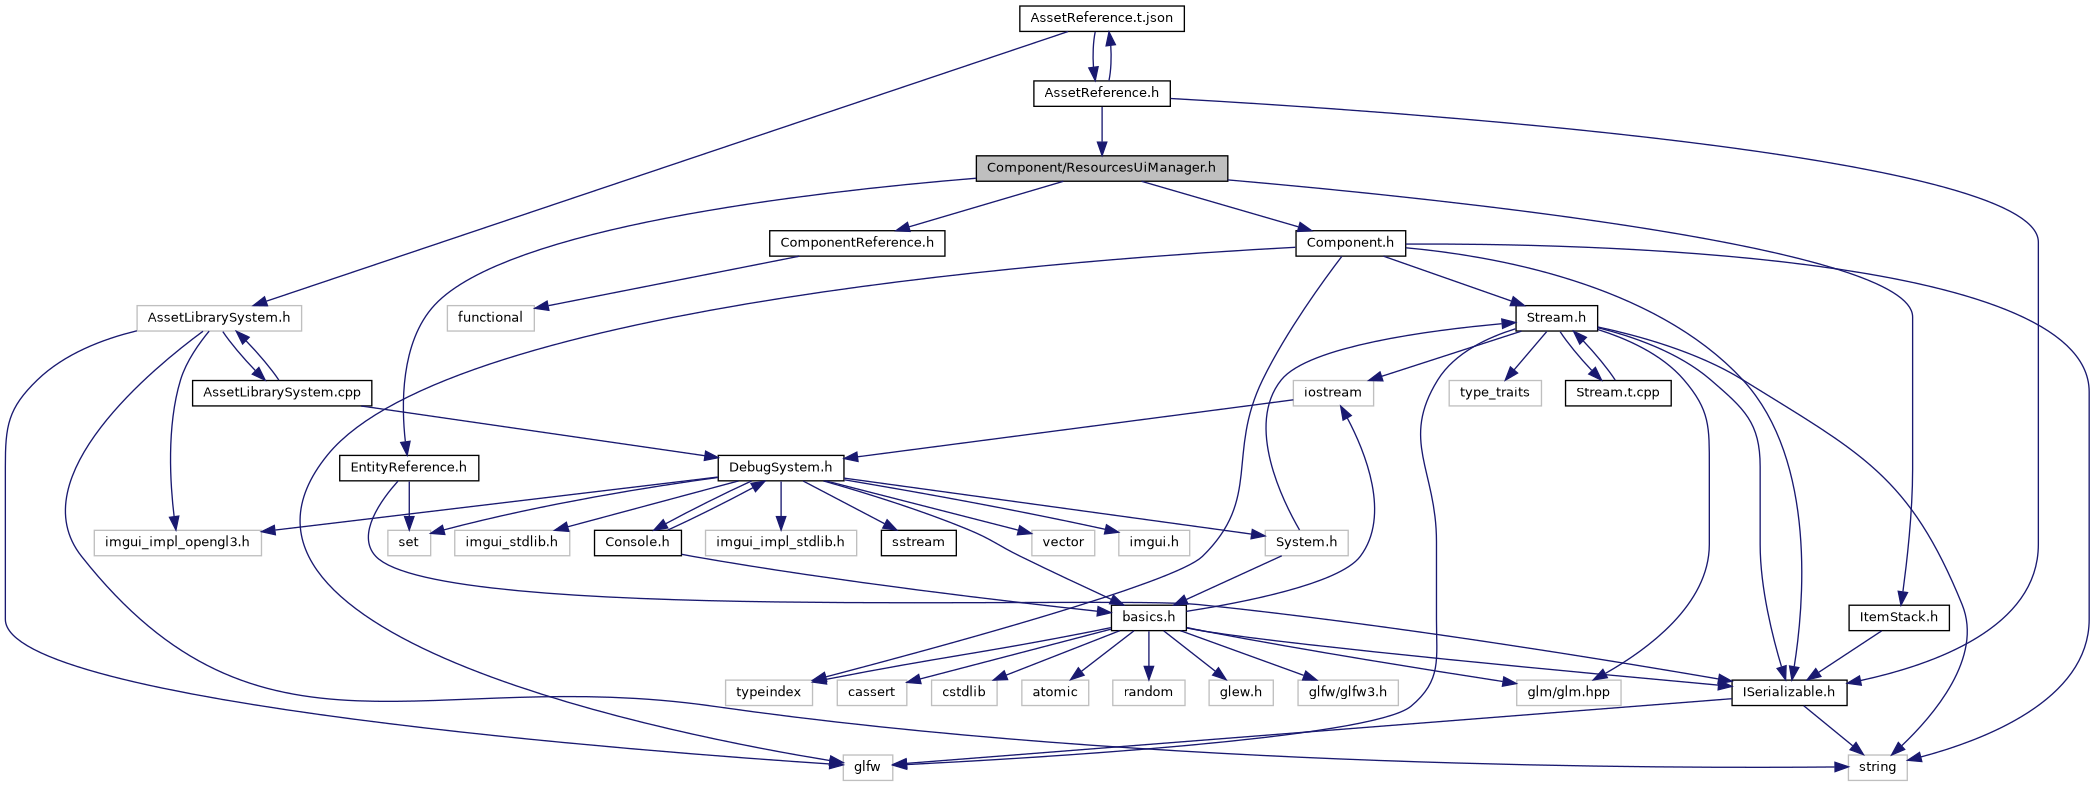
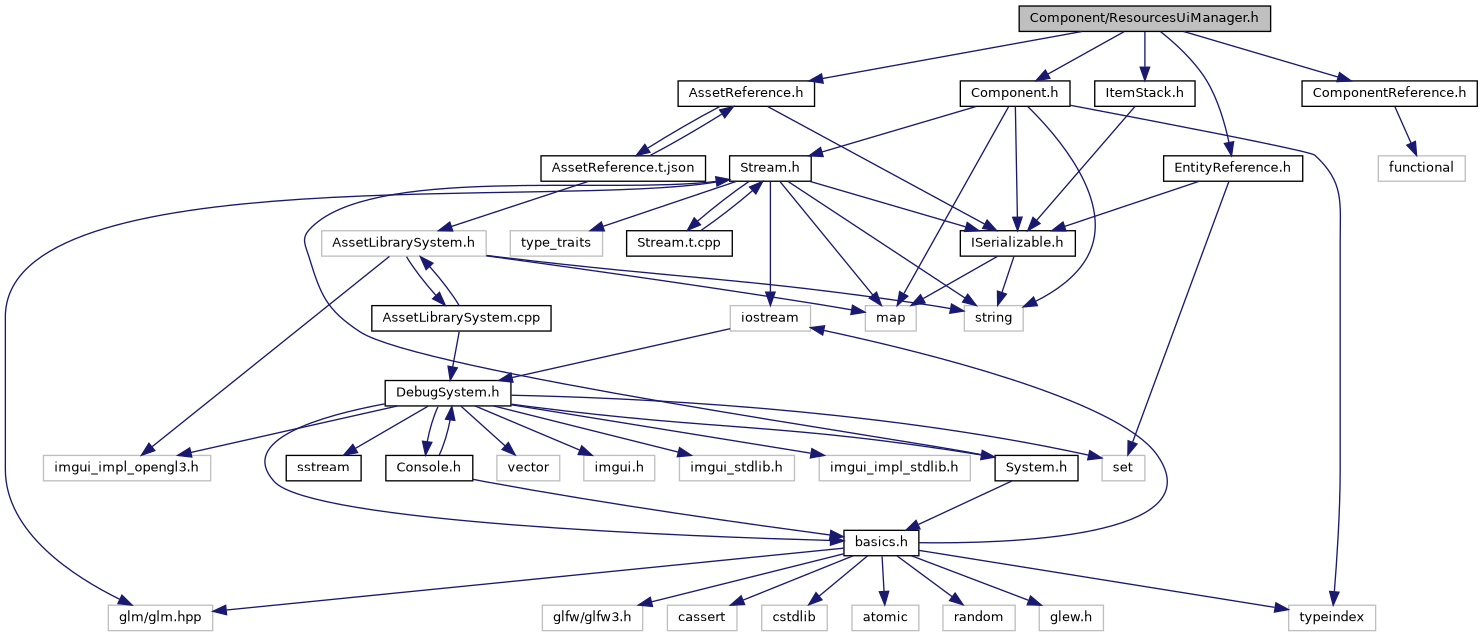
(1102, 124) -> (952, 55)
(1307, 543) -> (1037, 468)
(1452, 660) -> none
(868, 768) -> (891, 318)
